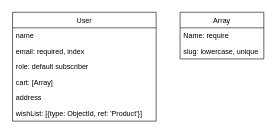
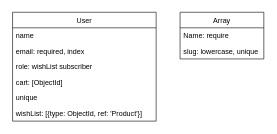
(58, 67) -> (59, 67)
(40, 83) -> (46, 83)
(30, 98) -> (27, 98)
